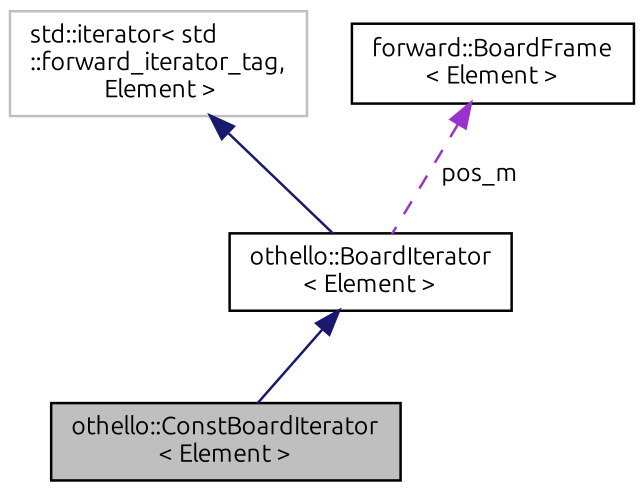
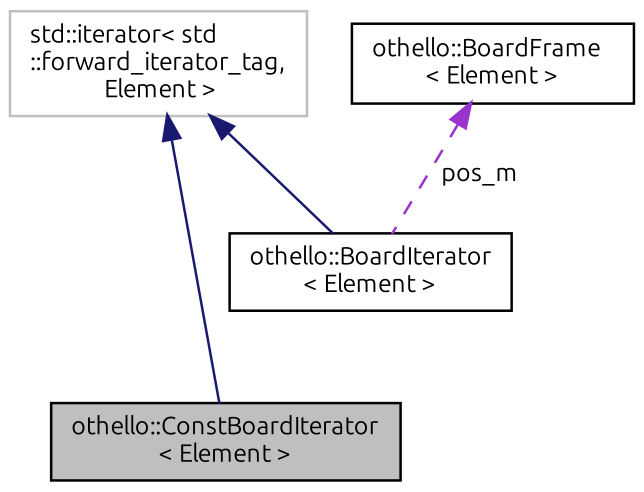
(493, 64) -> (493, 64)
(290, 367) -> (196, 272)
